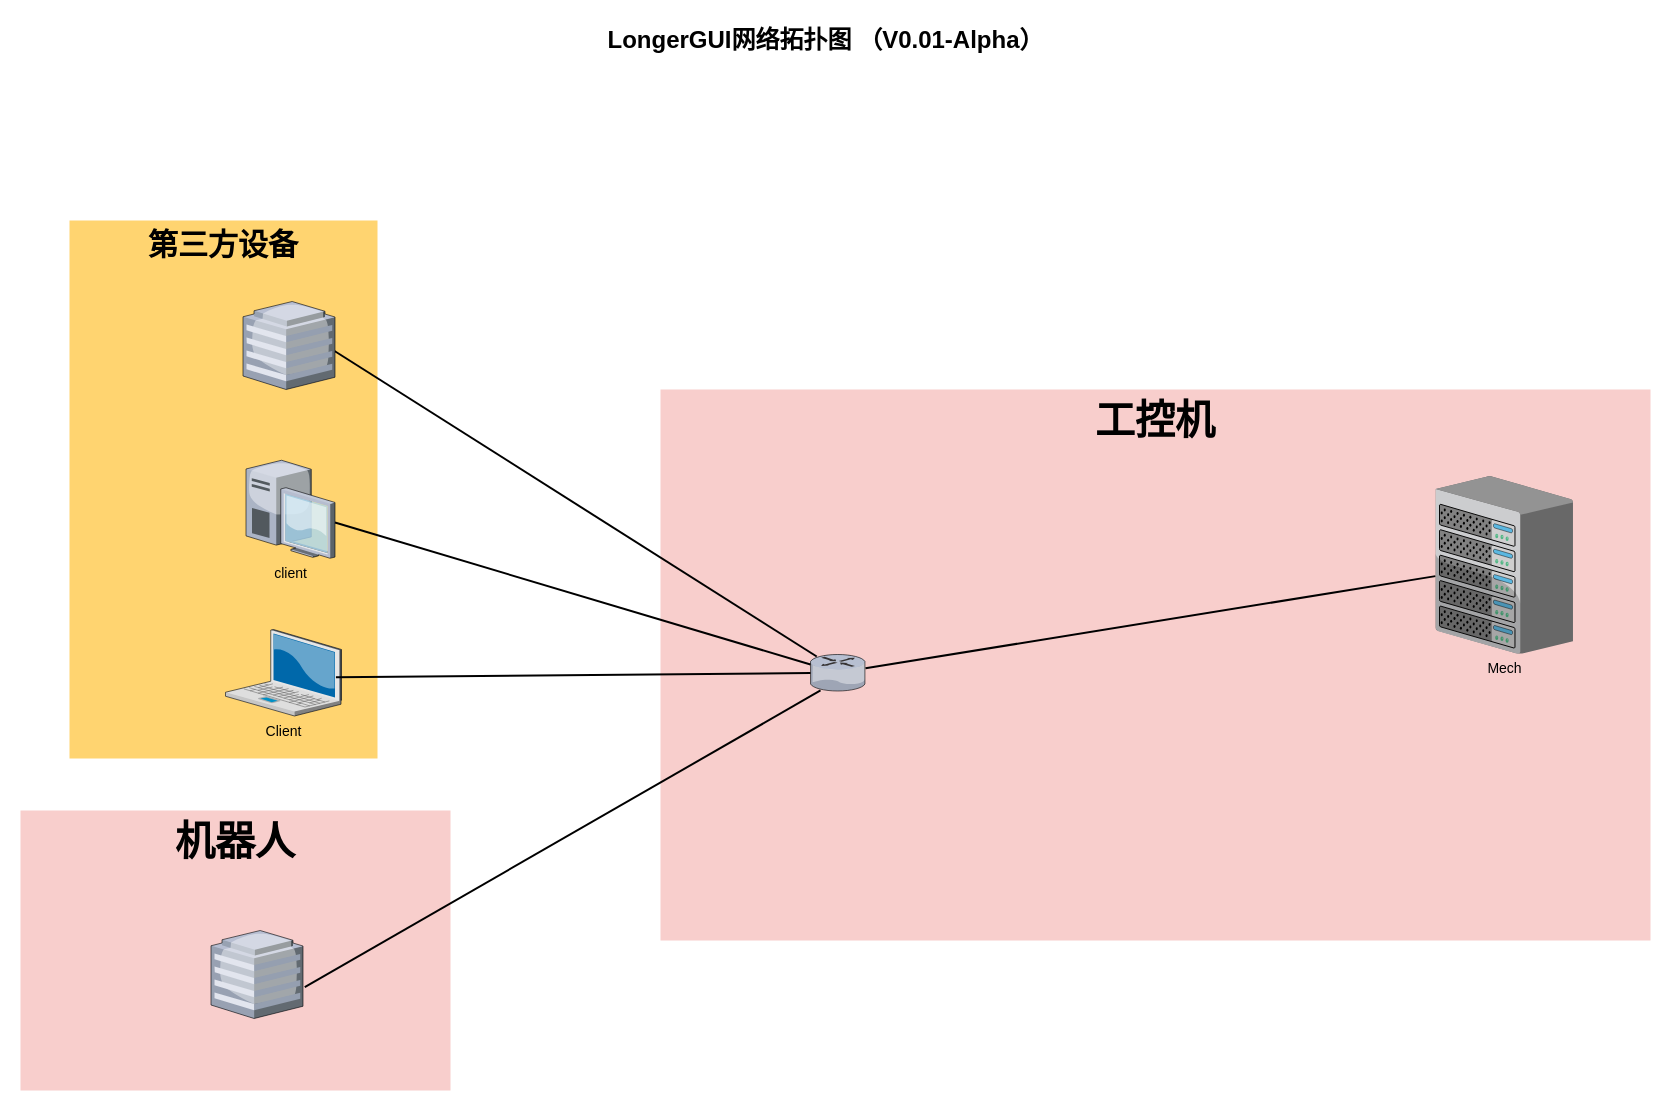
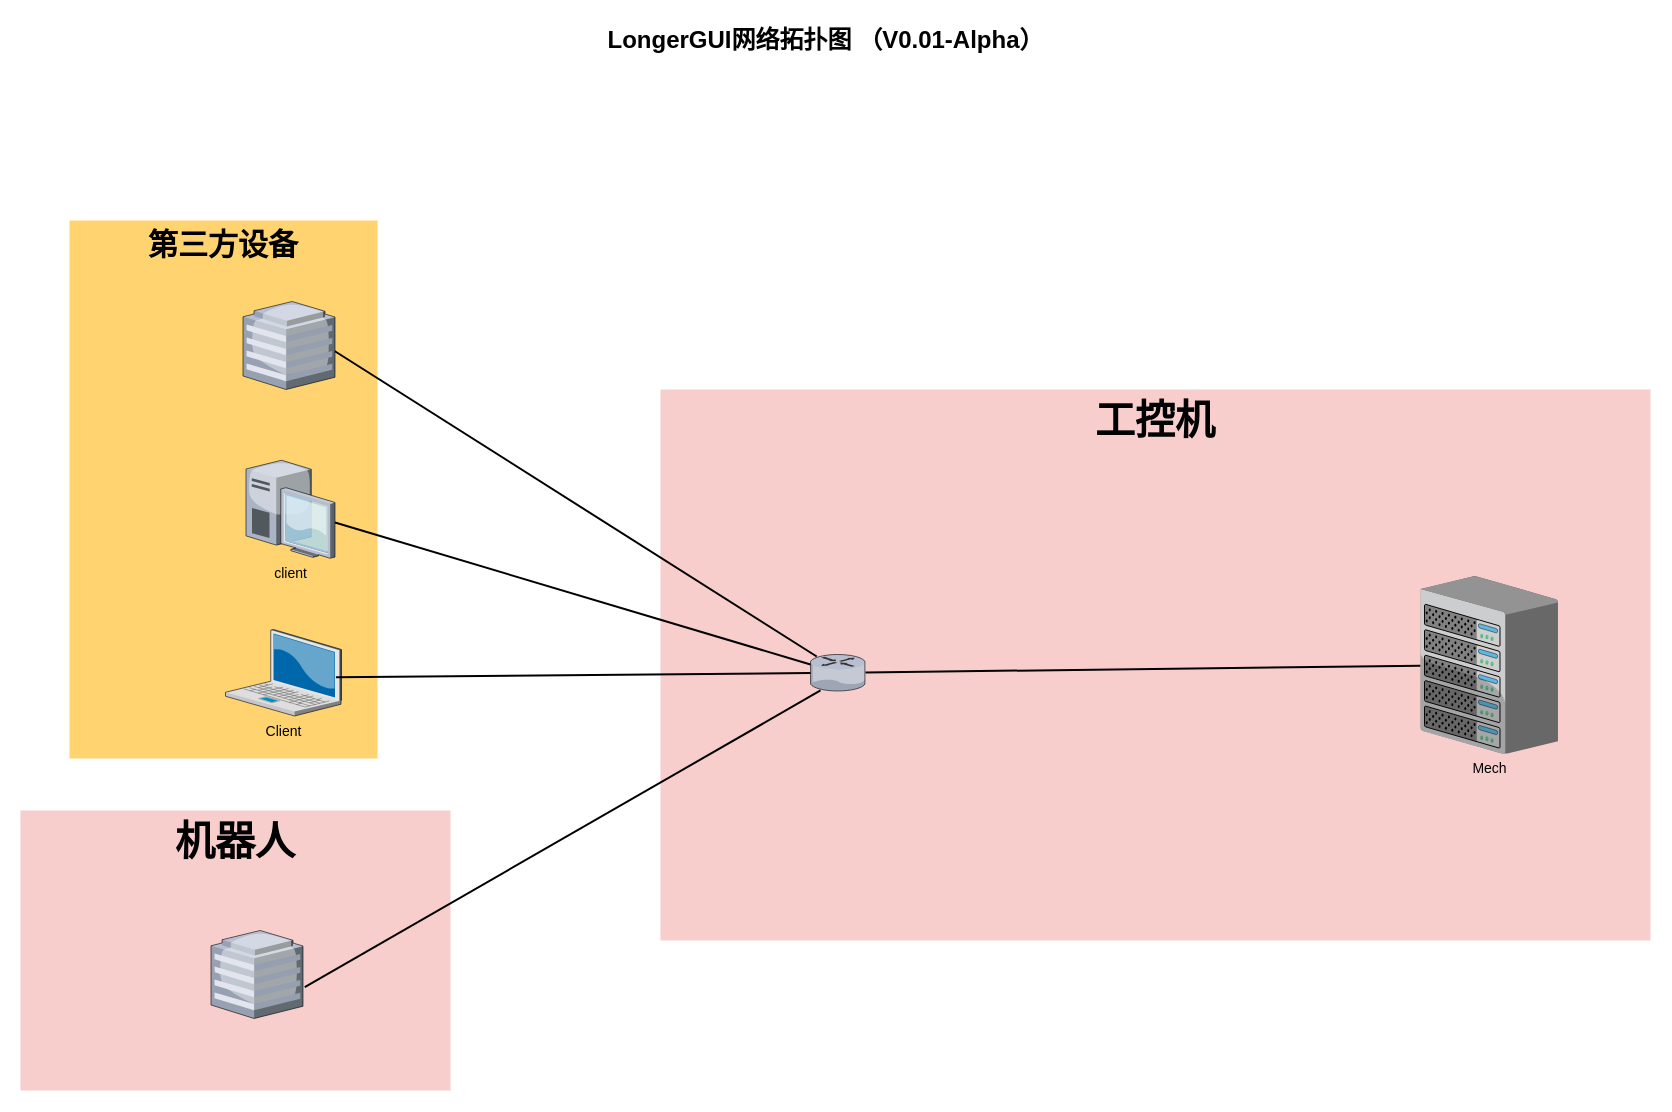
(1504, 565) -> (1489, 665)
